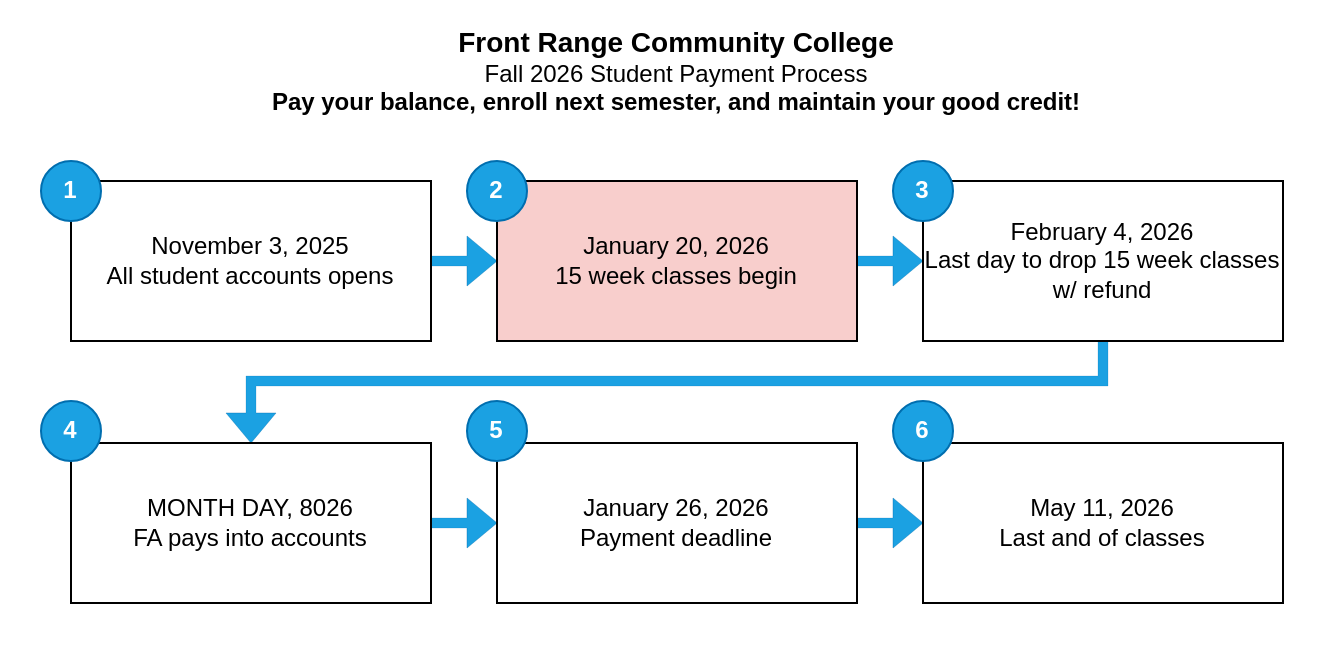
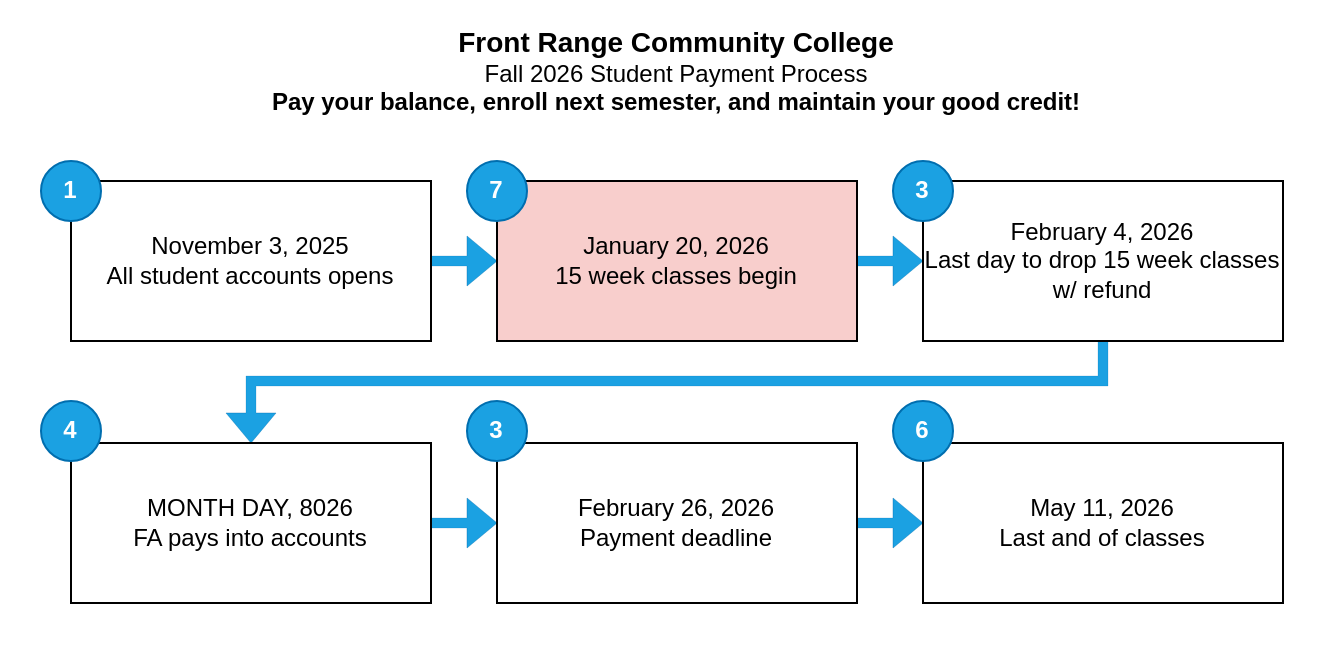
(497, 191) -> (497, 191)
(497, 431) -> (497, 431)
(677, 523) -> (677, 523)
